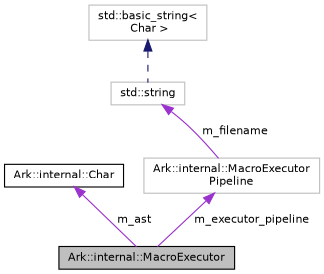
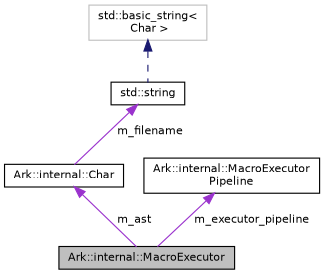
(148, 94) -> (148, 94)
(196, 134) -> (102, 139)
(232, 176) -> (232, 176)
